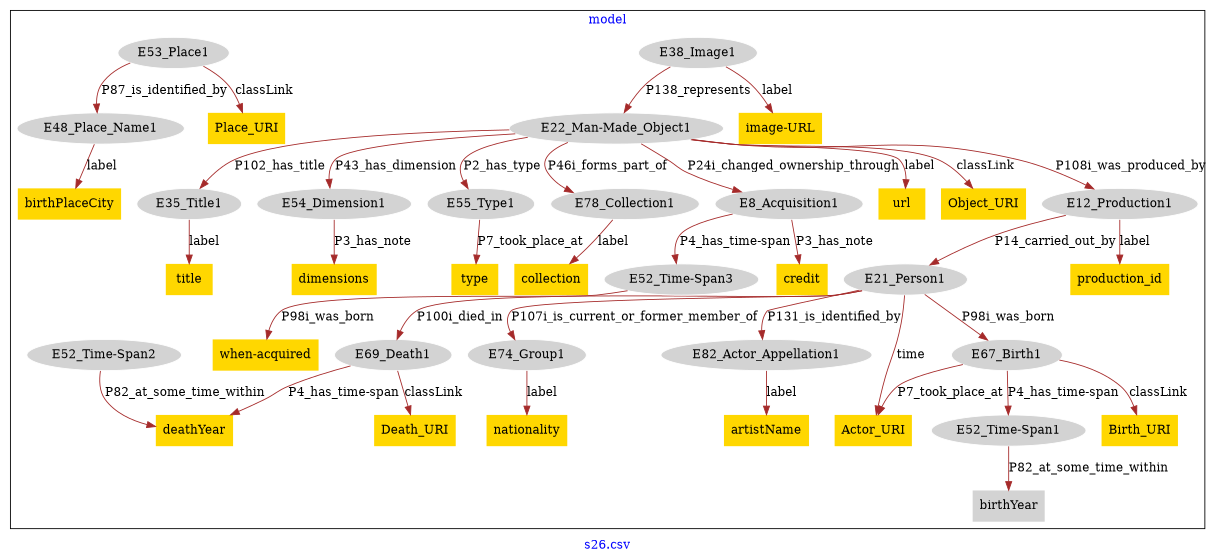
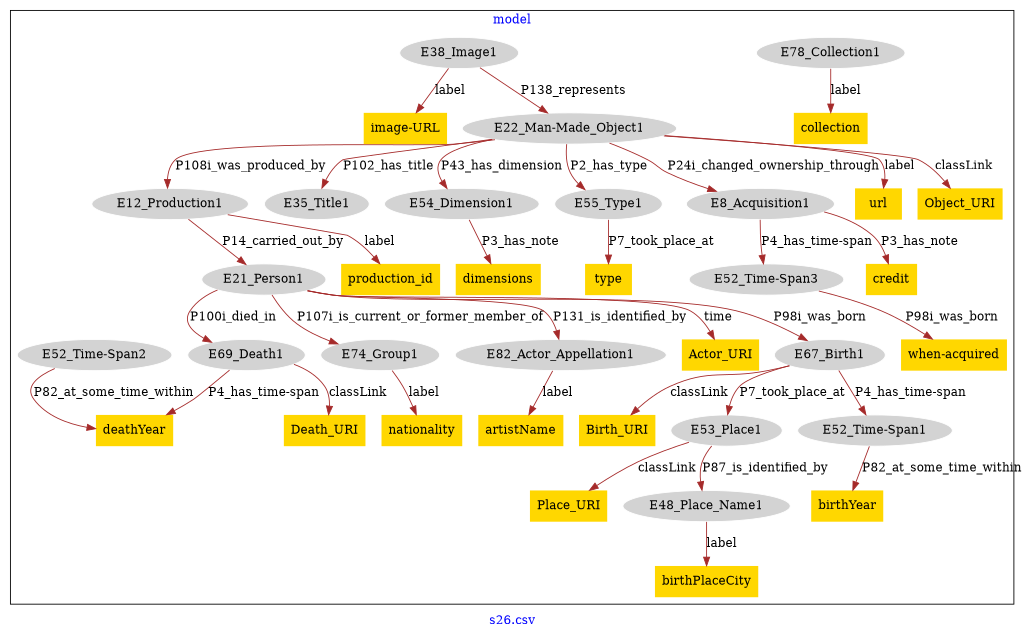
(545, 164) -> none
(189, 280) -> none
(917, 377) -> (751, 379)
(1009, 506) -> (847, 506)
